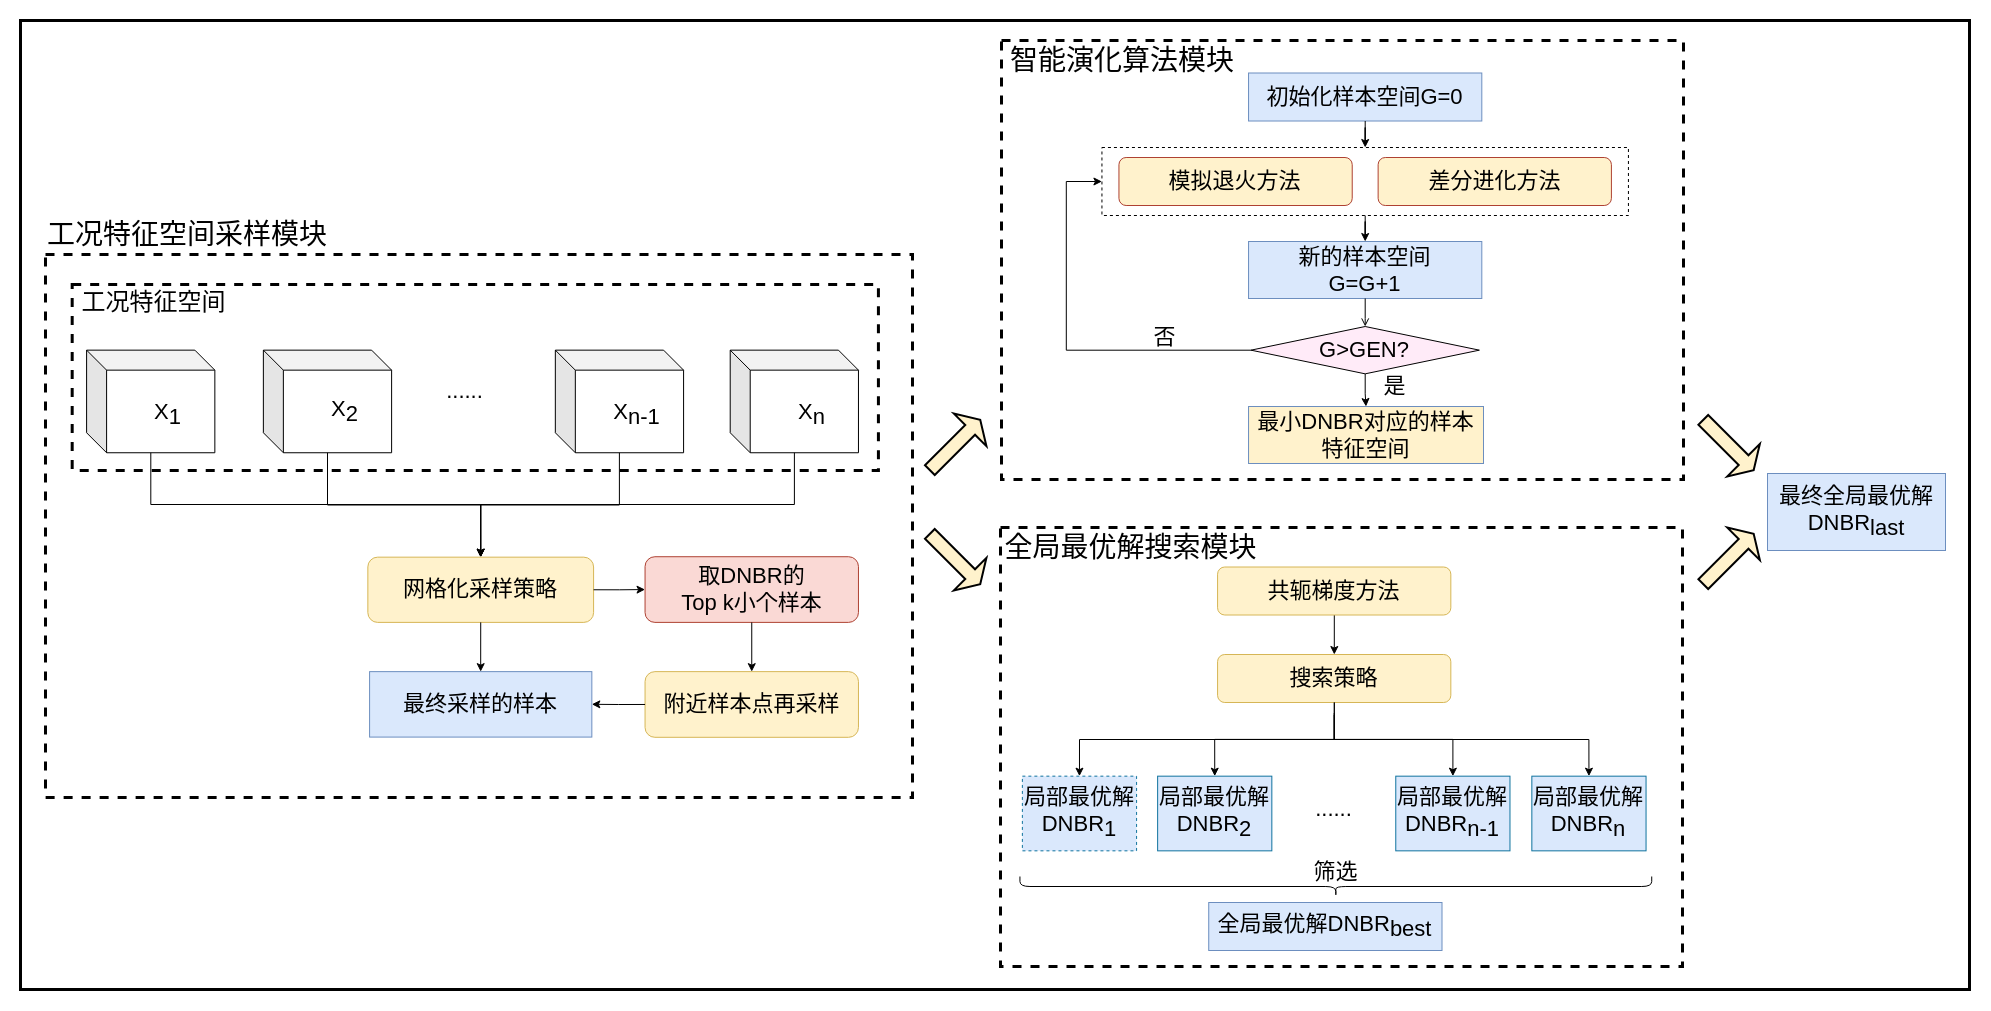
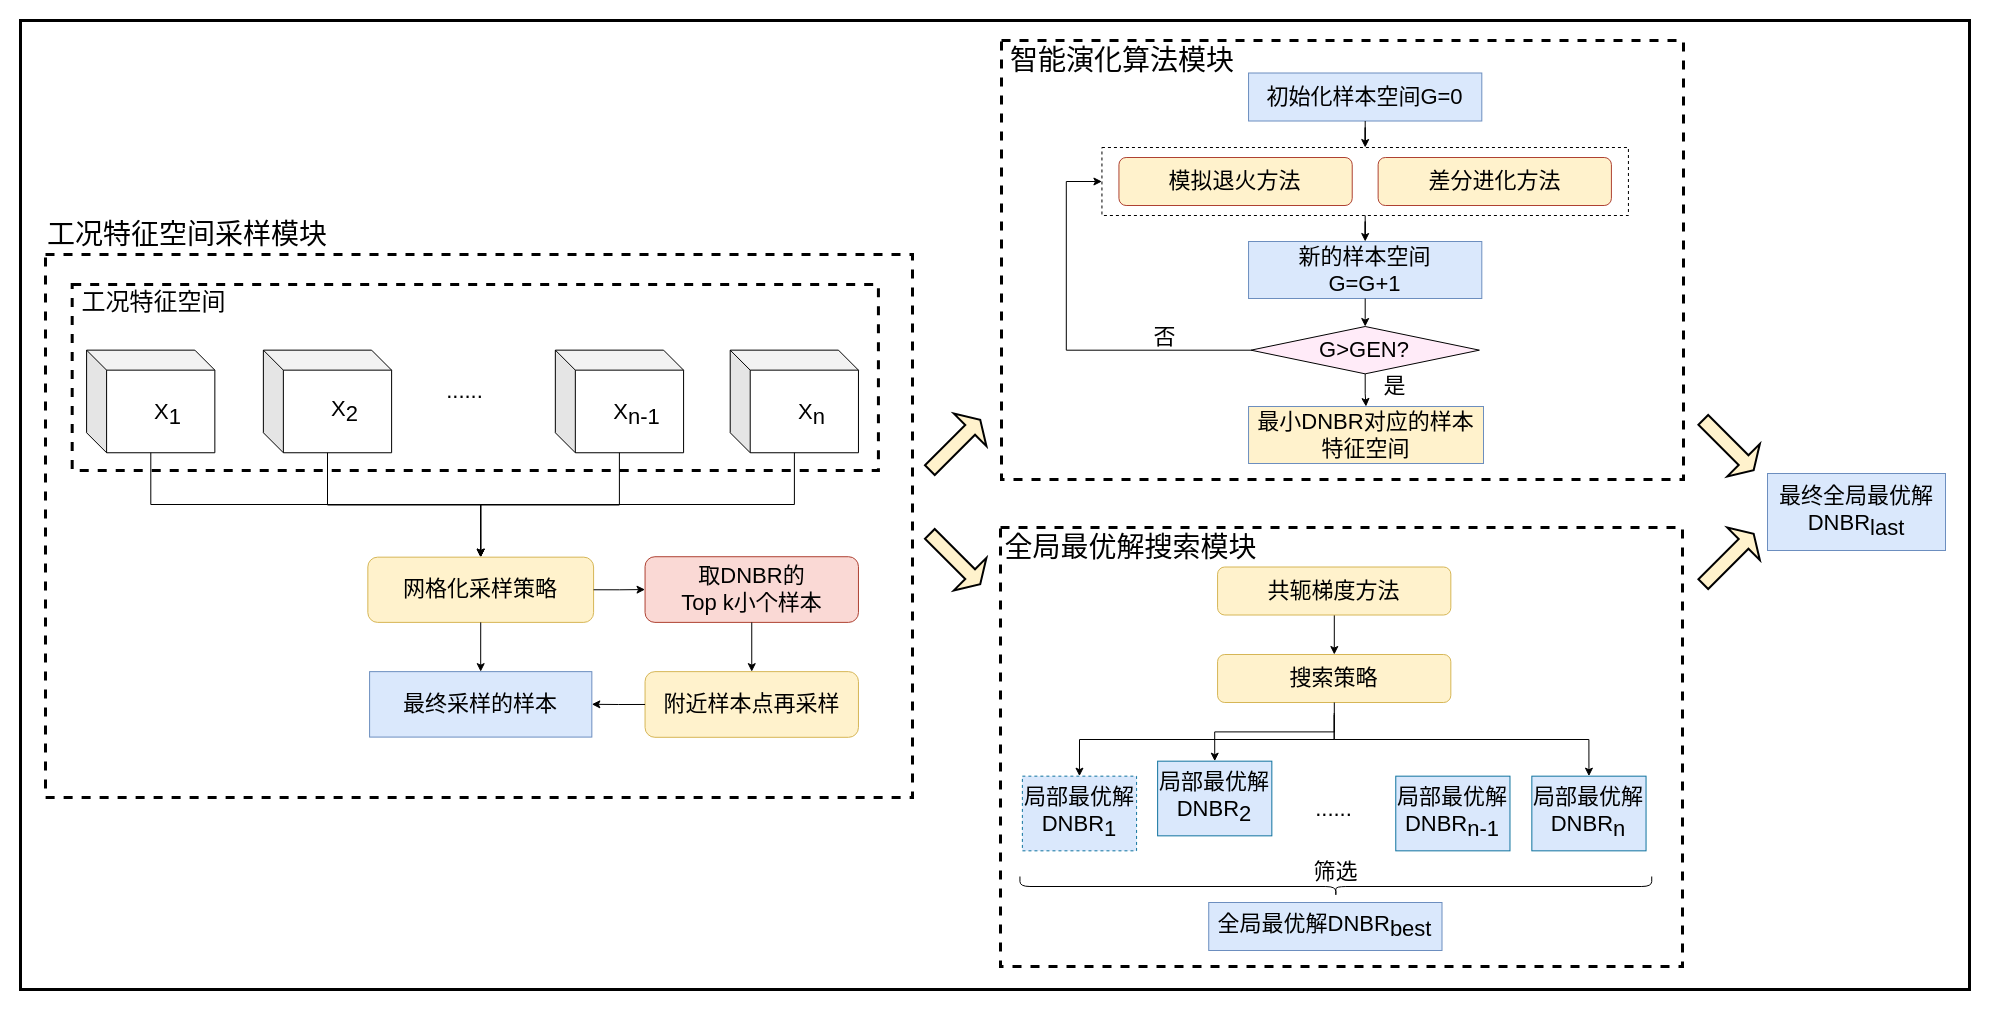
(1365, 320) -> (1365, 318)
(1453, 756) -> none
(1215, 814) -> (1215, 799)
